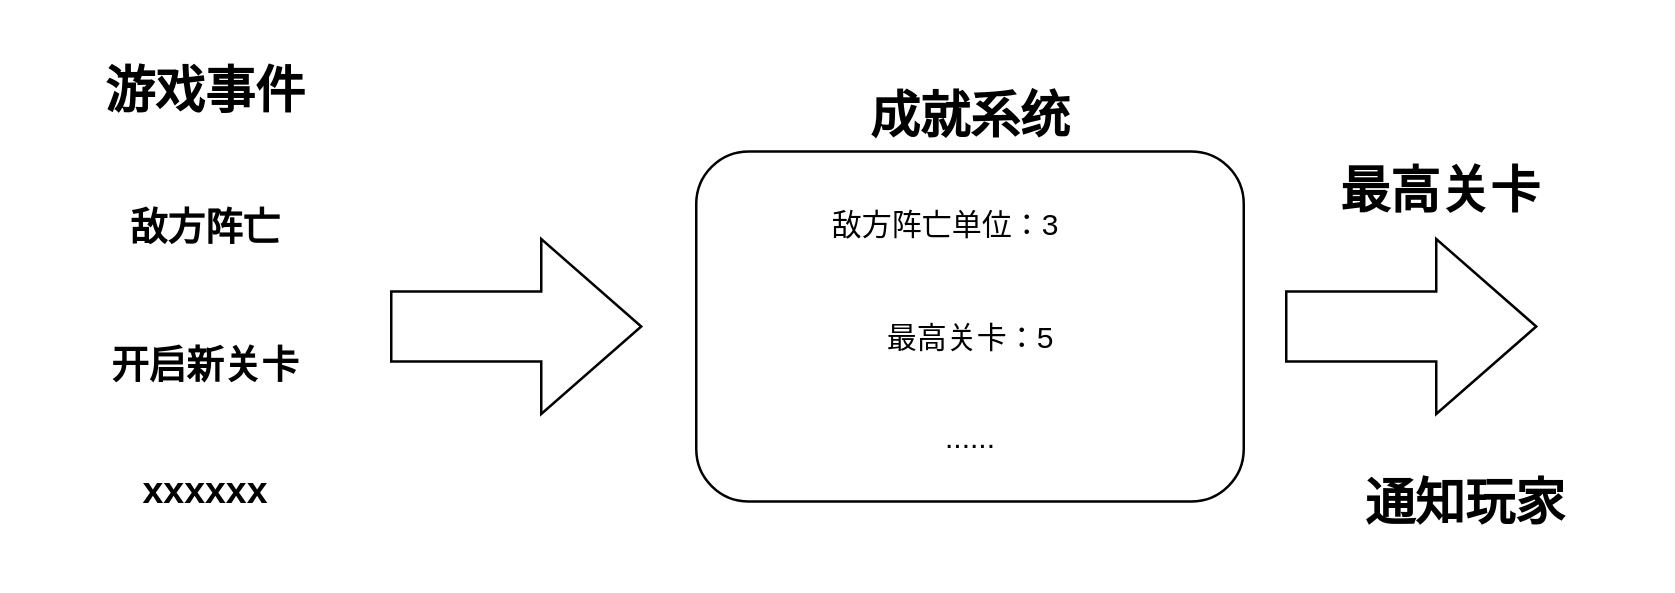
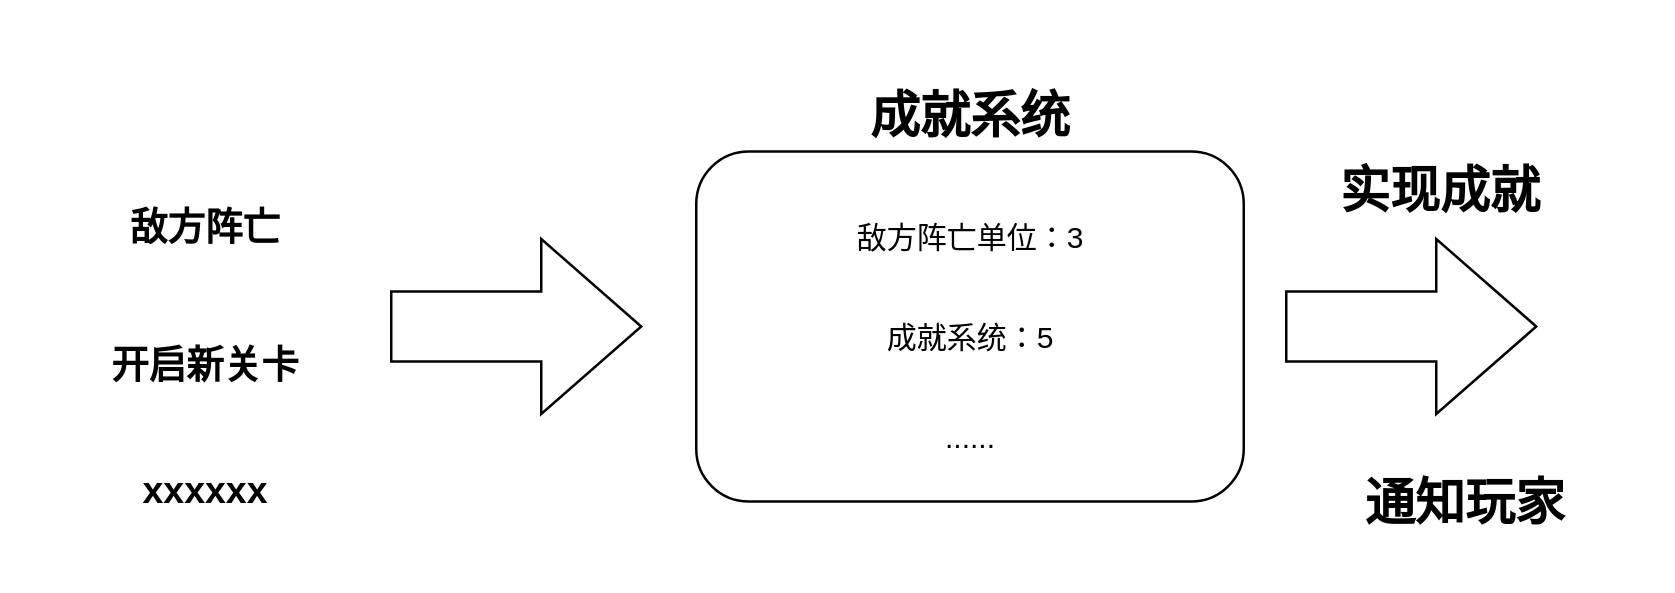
(206, 89) -> none
(1441, 189) -> (1441, 189)
(946, 226) -> (971, 239)
(971, 339) -> (971, 339)
